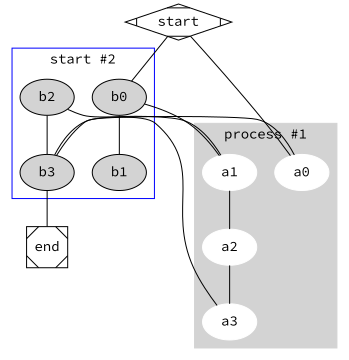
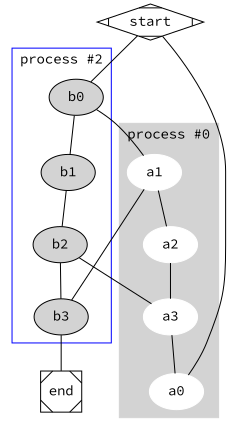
(83, 60) -> (62, 60)
(195, 117) -> (173, 354)
(266, 135) -> (169, 135)
none -> (64, 209)
